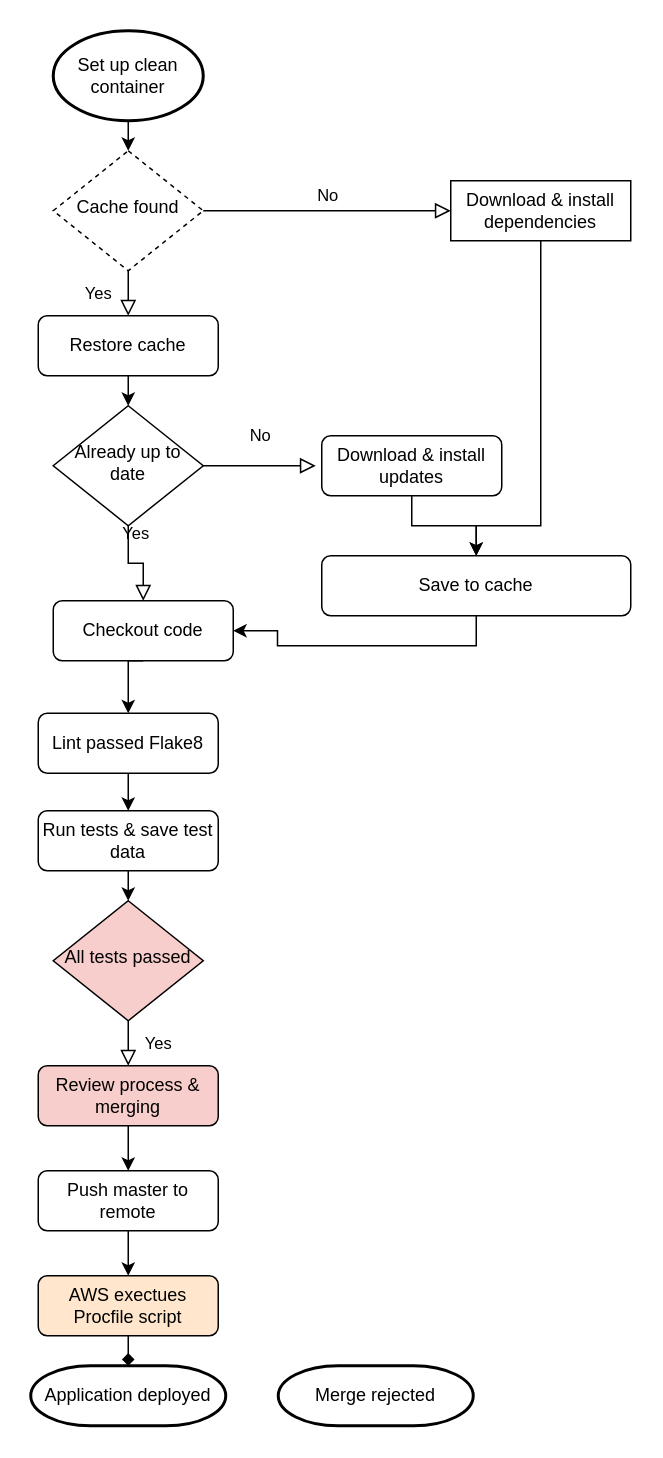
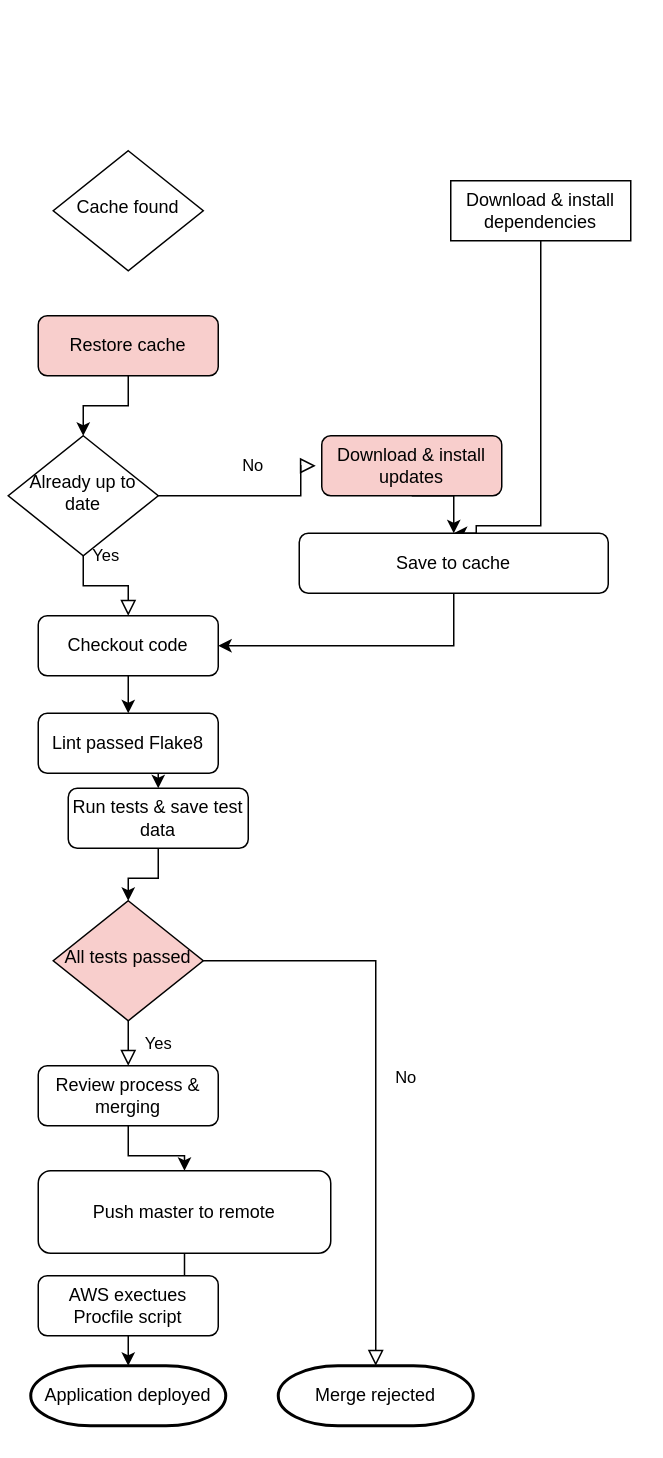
(128, 76) -> none
(128, 131) -> none
(128, 211) -> (128, 211)
(319, 211) -> none
(128, 300) -> none
(128, 346) -> (128, 346)
(128, 466) -> (83, 496)
(412, 466) -> (412, 466)
(476, 586) -> (454, 563)
(143, 631) -> (128, 646)
(128, 841) -> (158, 818)
none -> (376, 1069)
(128, 1096) -> (128, 1096)
(128, 1201) -> (185, 1212)
(128, 1306) -> (128, 1306)
(128, 1353) -> (128, 1354)
